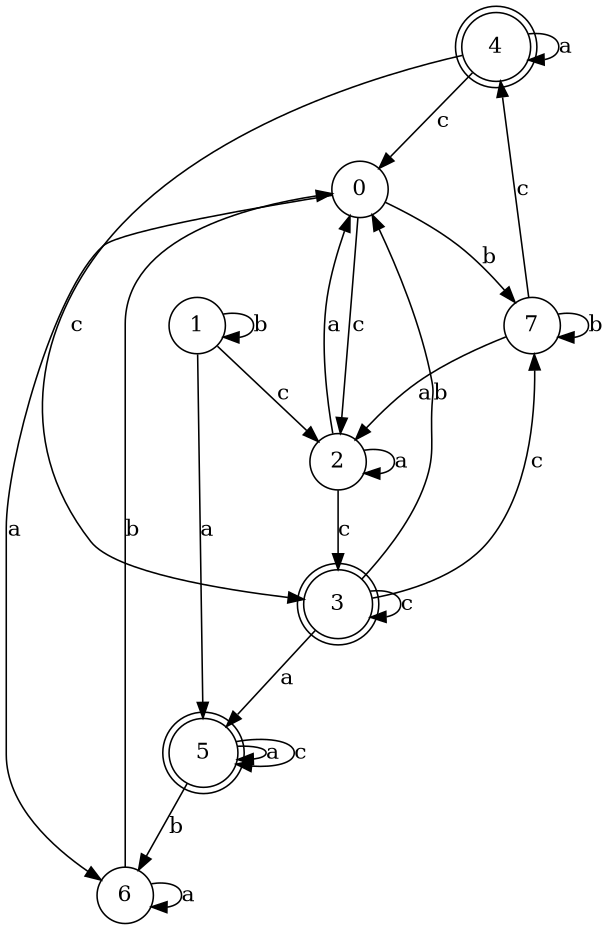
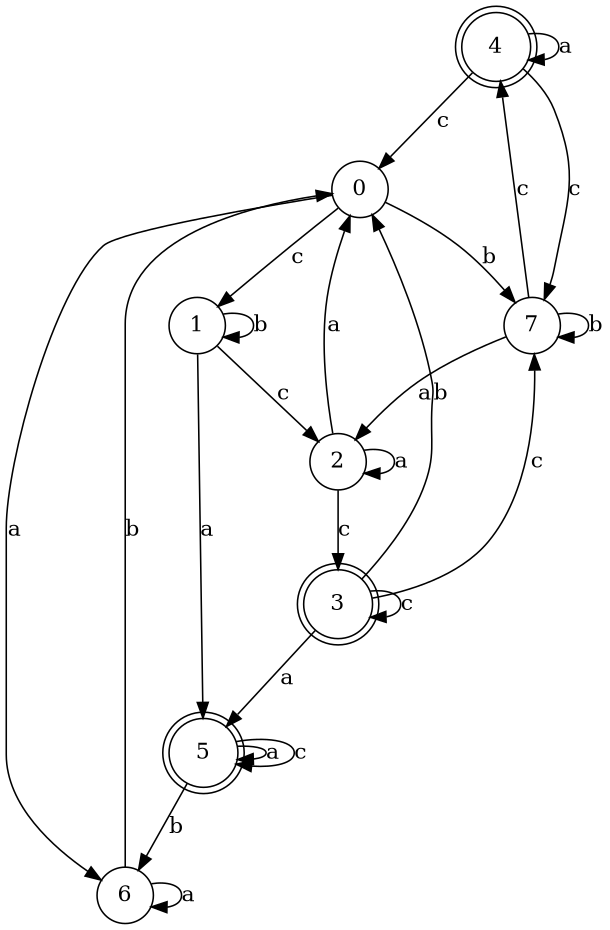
(128, 219) -> (569, 171)
(350, 318) -> (284, 252)
